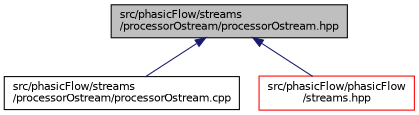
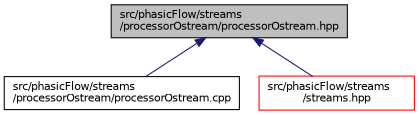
(337, 93) -> (337, 93)
